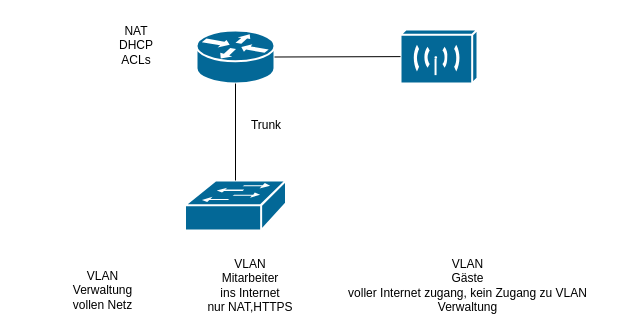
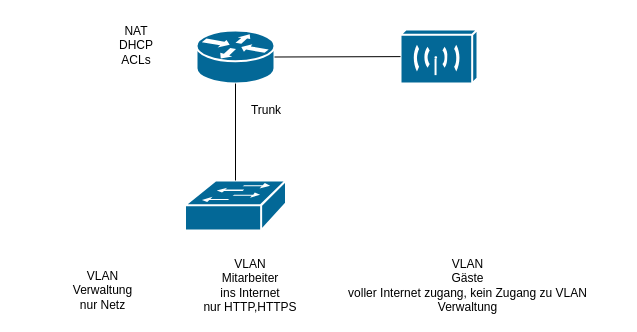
(266, 126) -> (266, 111)
(251, 286) -> (251, 286)
(103, 291) -> (103, 291)
